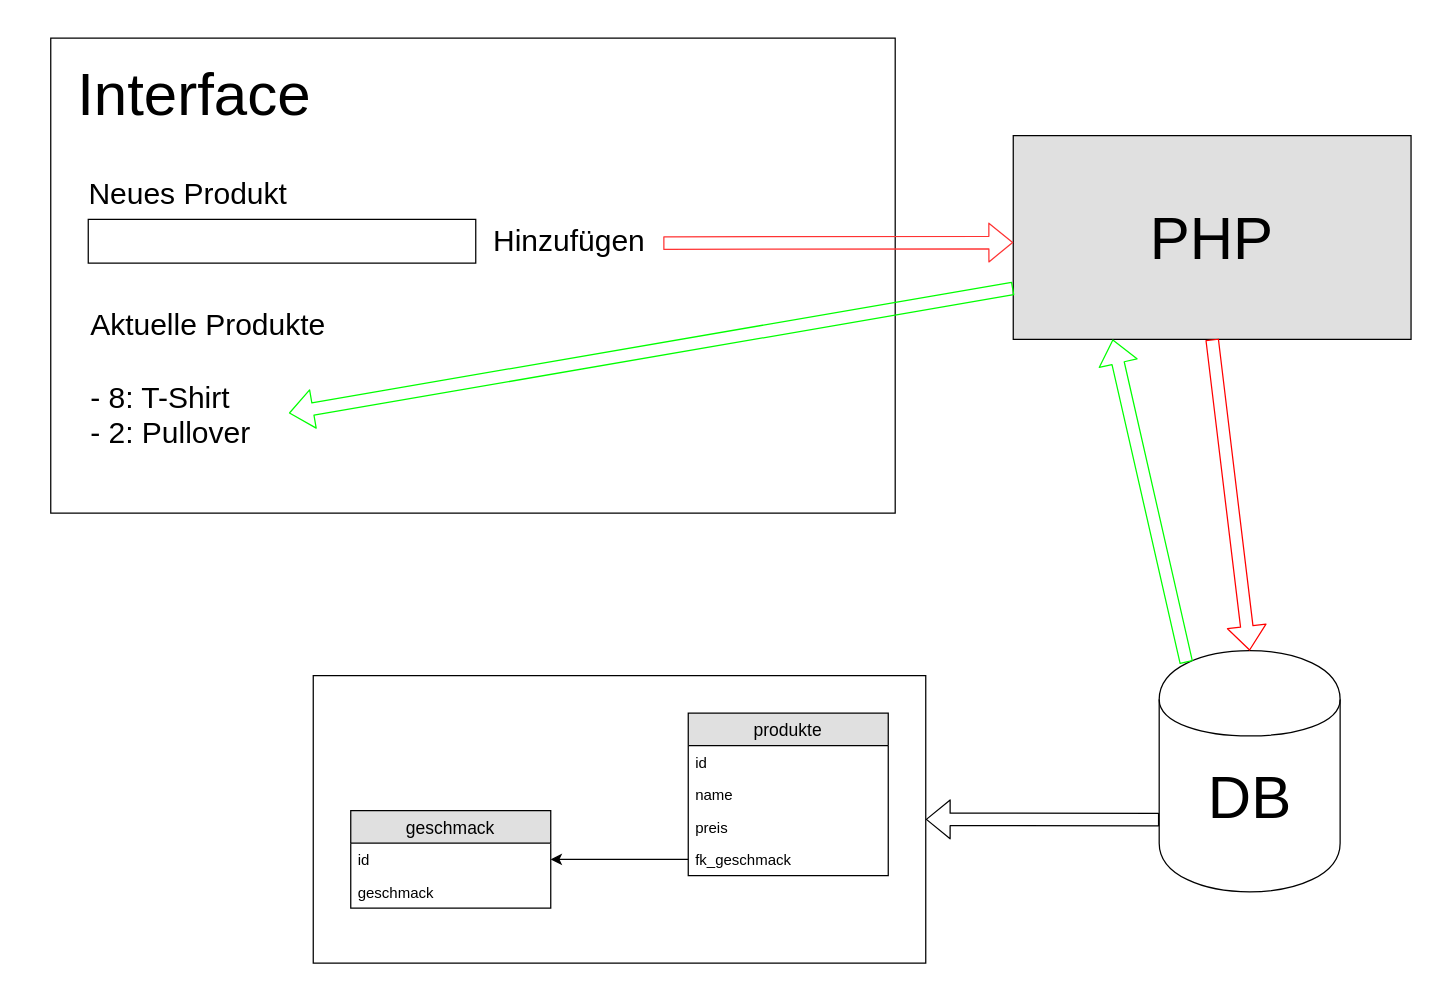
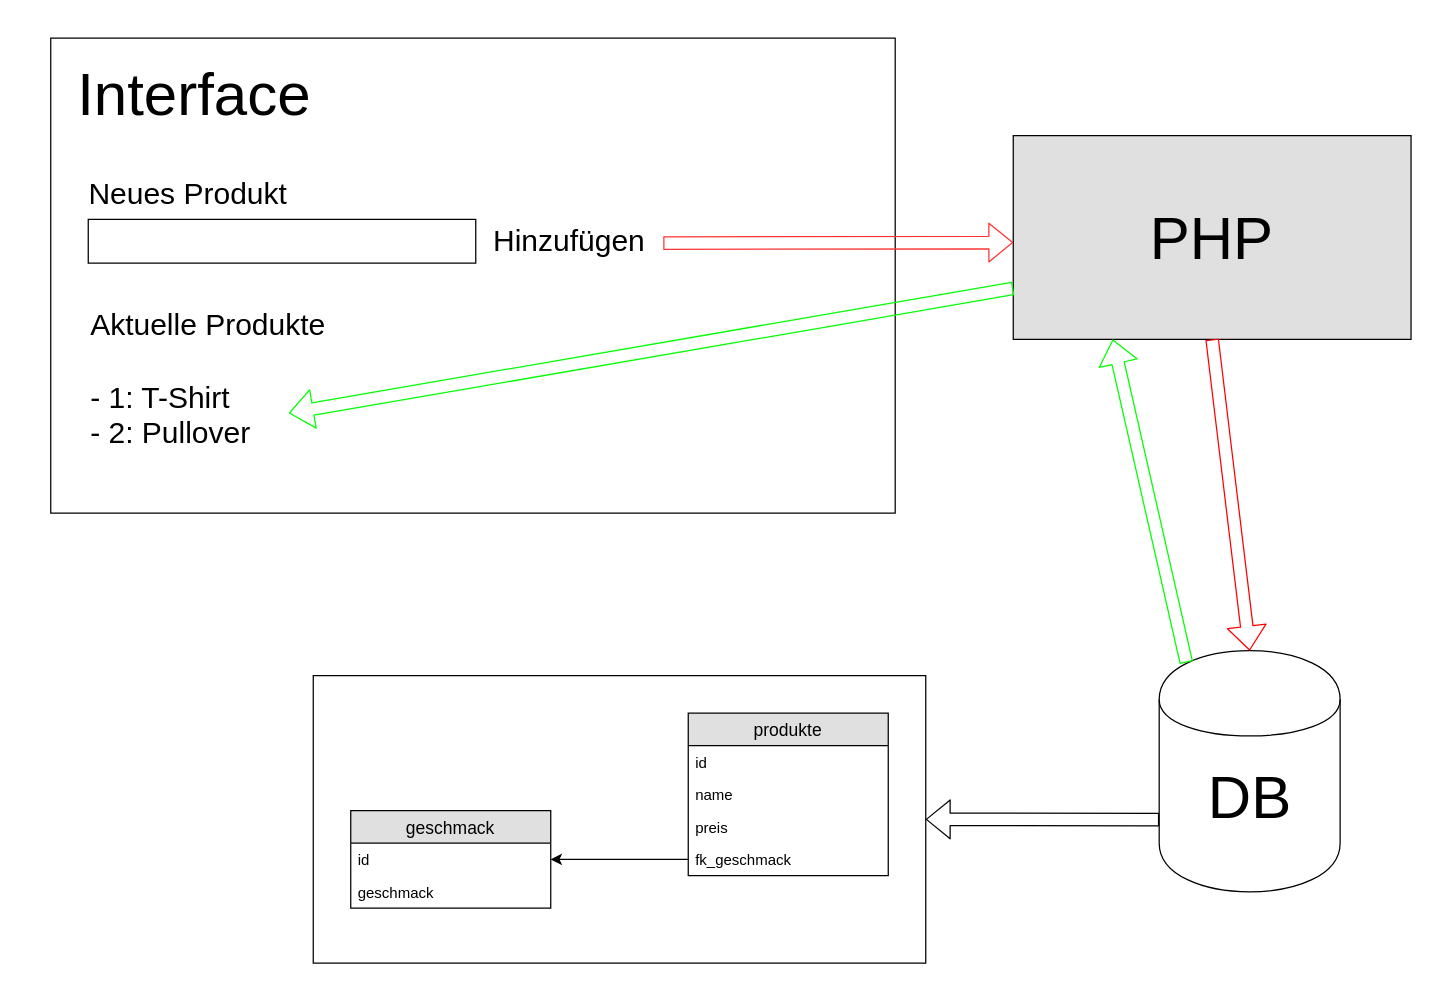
(156, 379) -> (156, 379)
